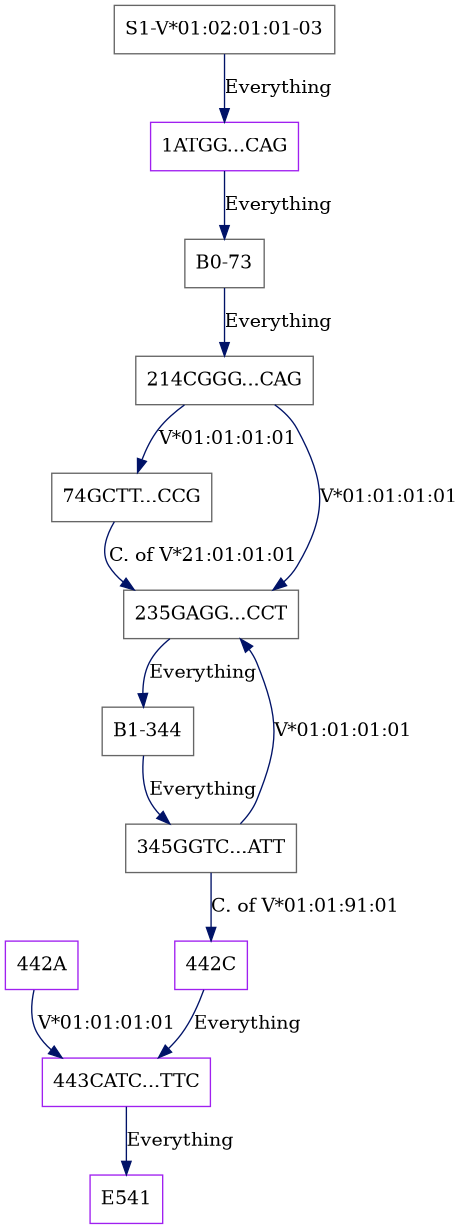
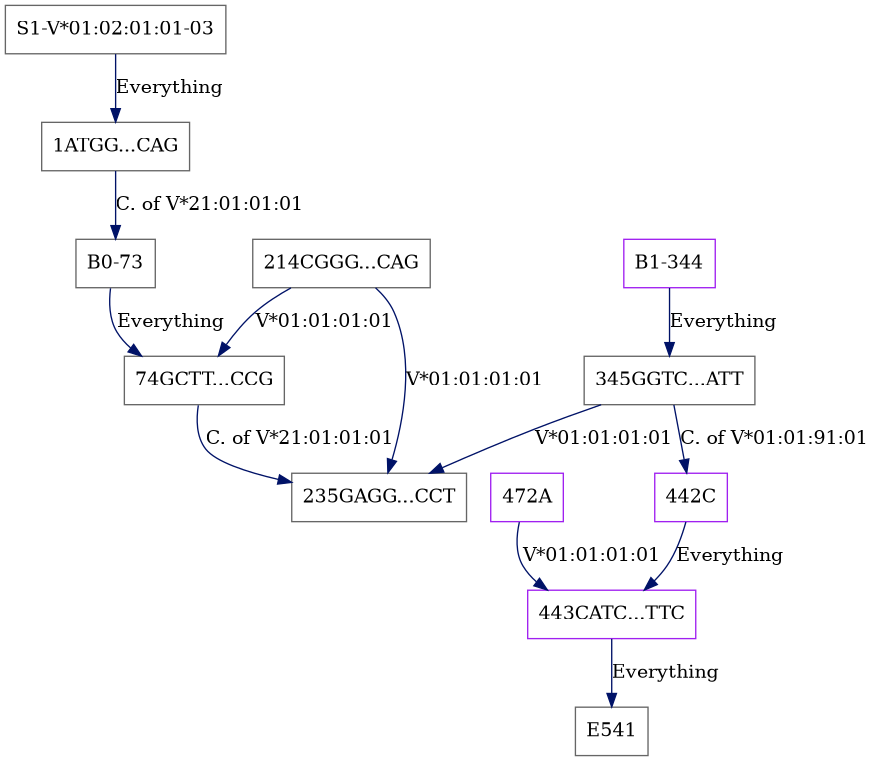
(225, 147) -> (116, 147)
(278, 205) -> (210, 205)
(225, 315) -> (112, 321)
(149, 663) -> none
(148, 731) -> (670, 264)
(42, 965) -> (527, 497)
(126, 1199) -> (612, 731)
